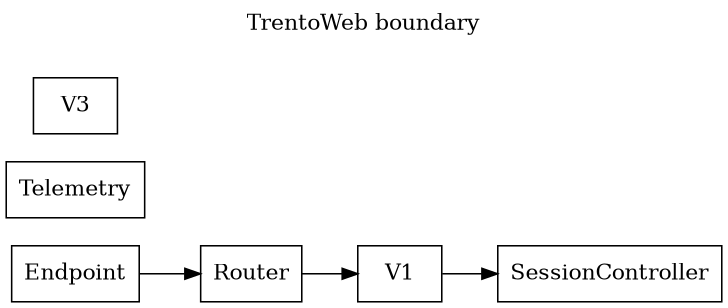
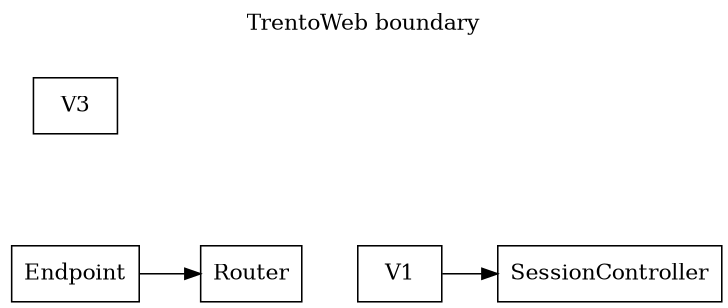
(75, 190) -> none
(322, 274) -> none
